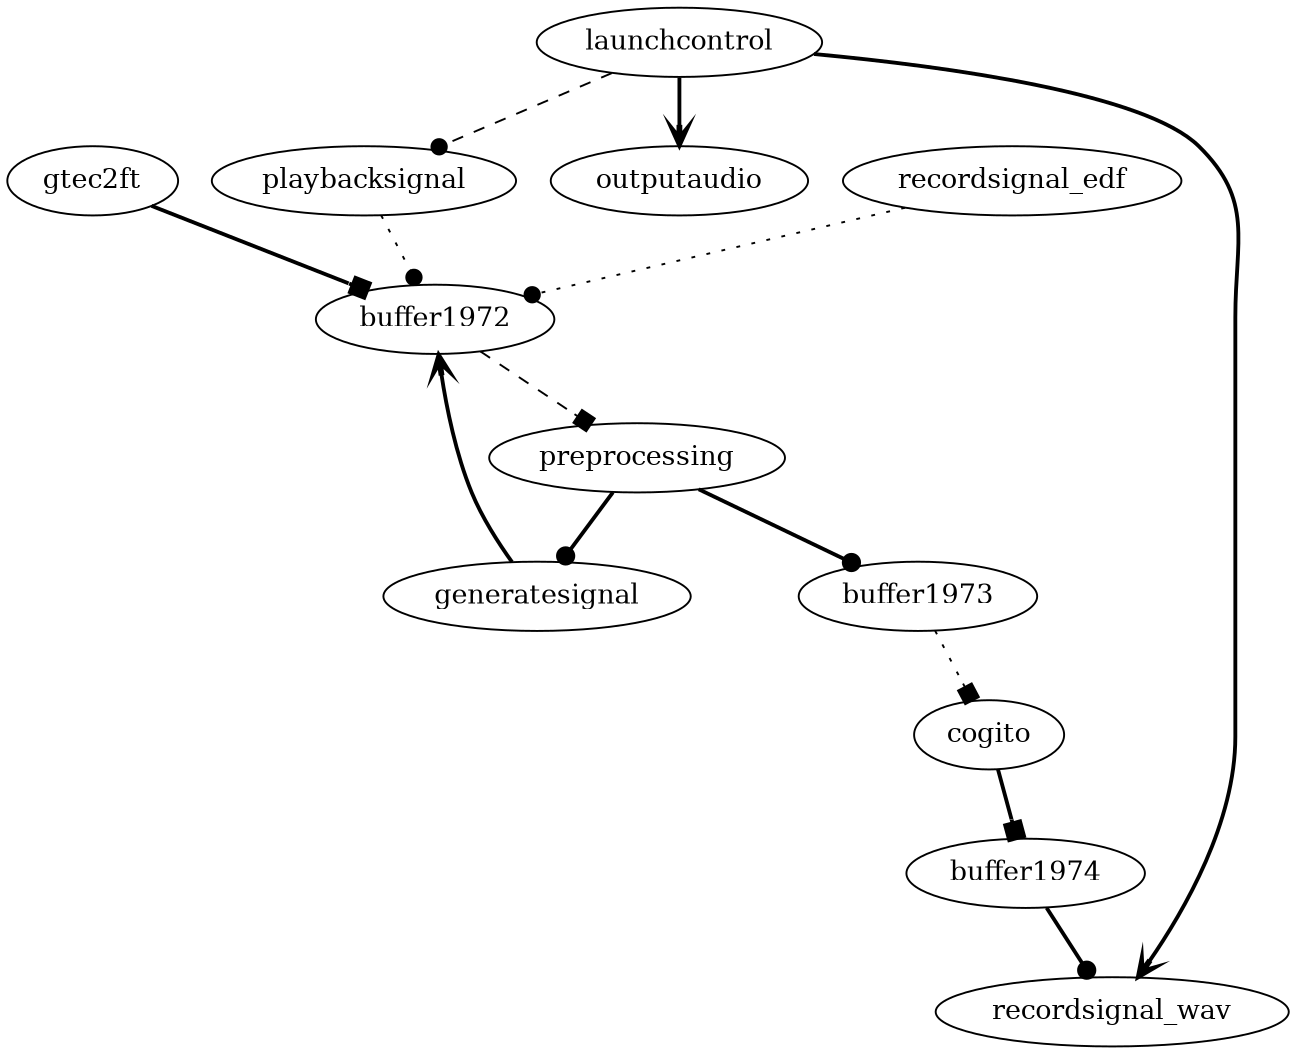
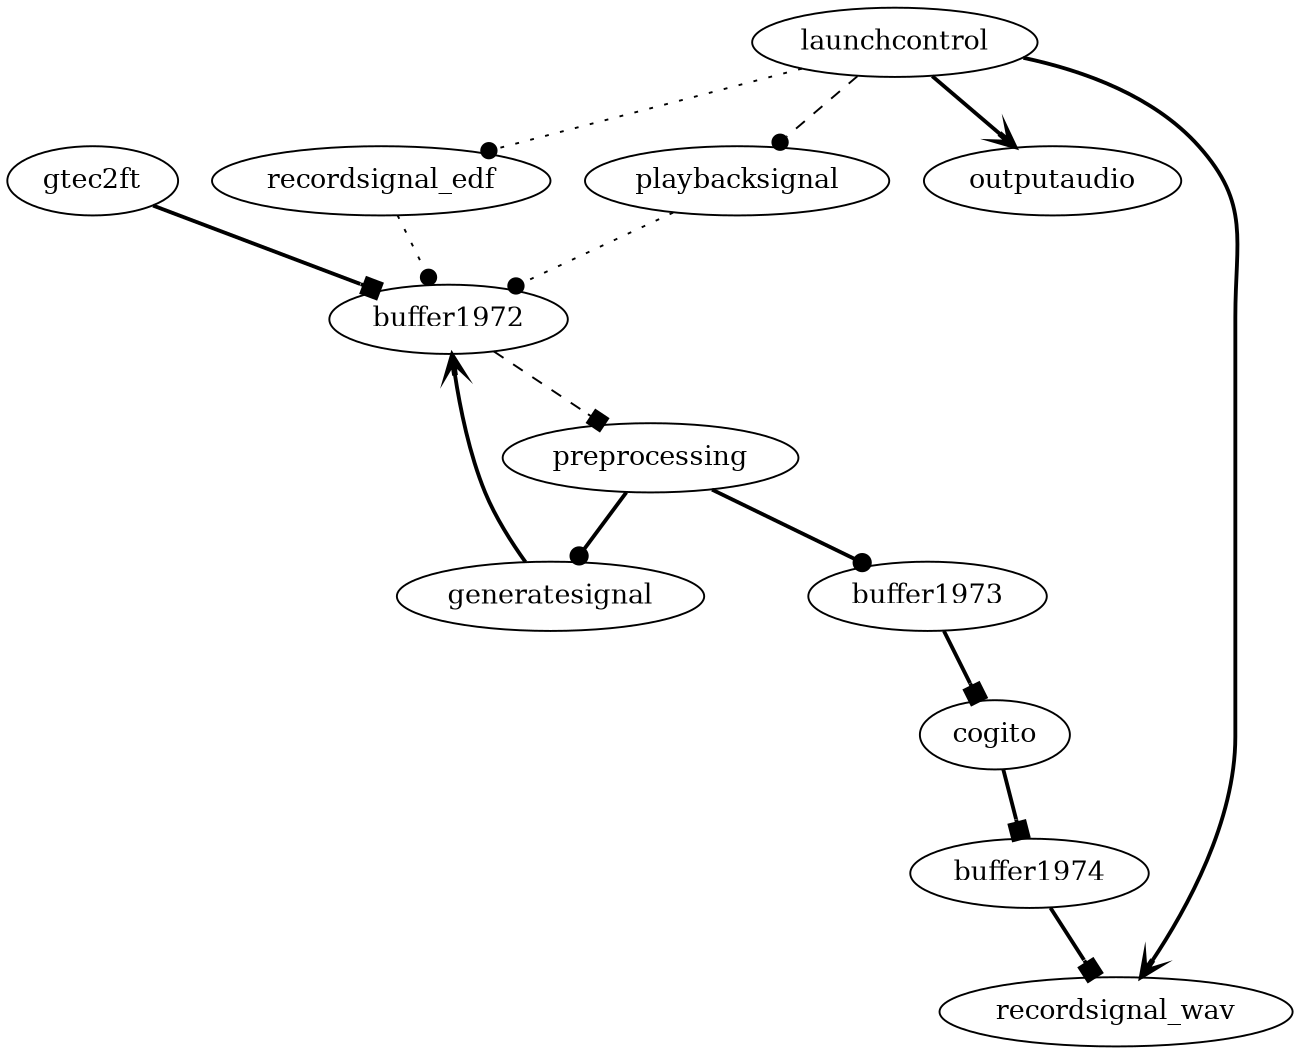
none -> (649, 109)
(949, 657) -> (957, 657)
(1064, 936) -> (1067, 934)
